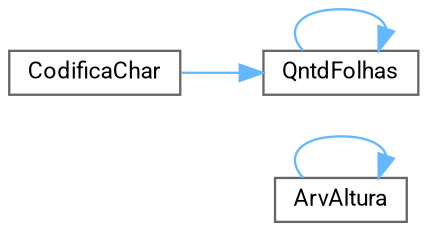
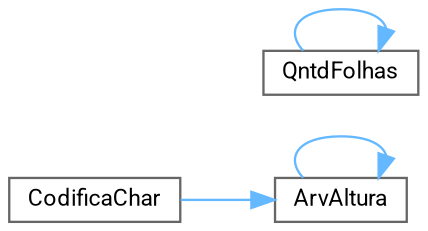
(210, 73) -> (216, 200)
